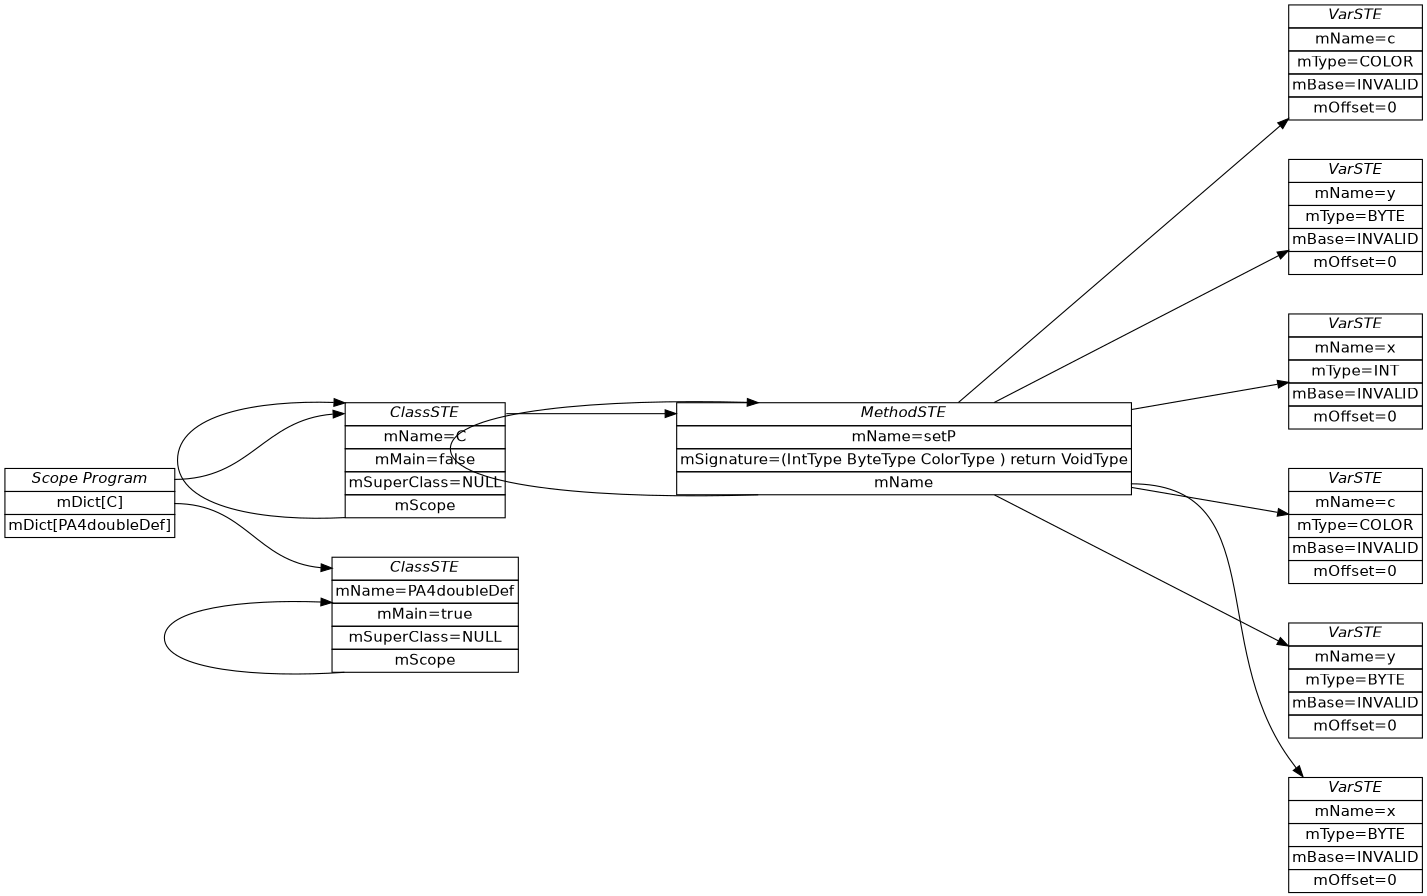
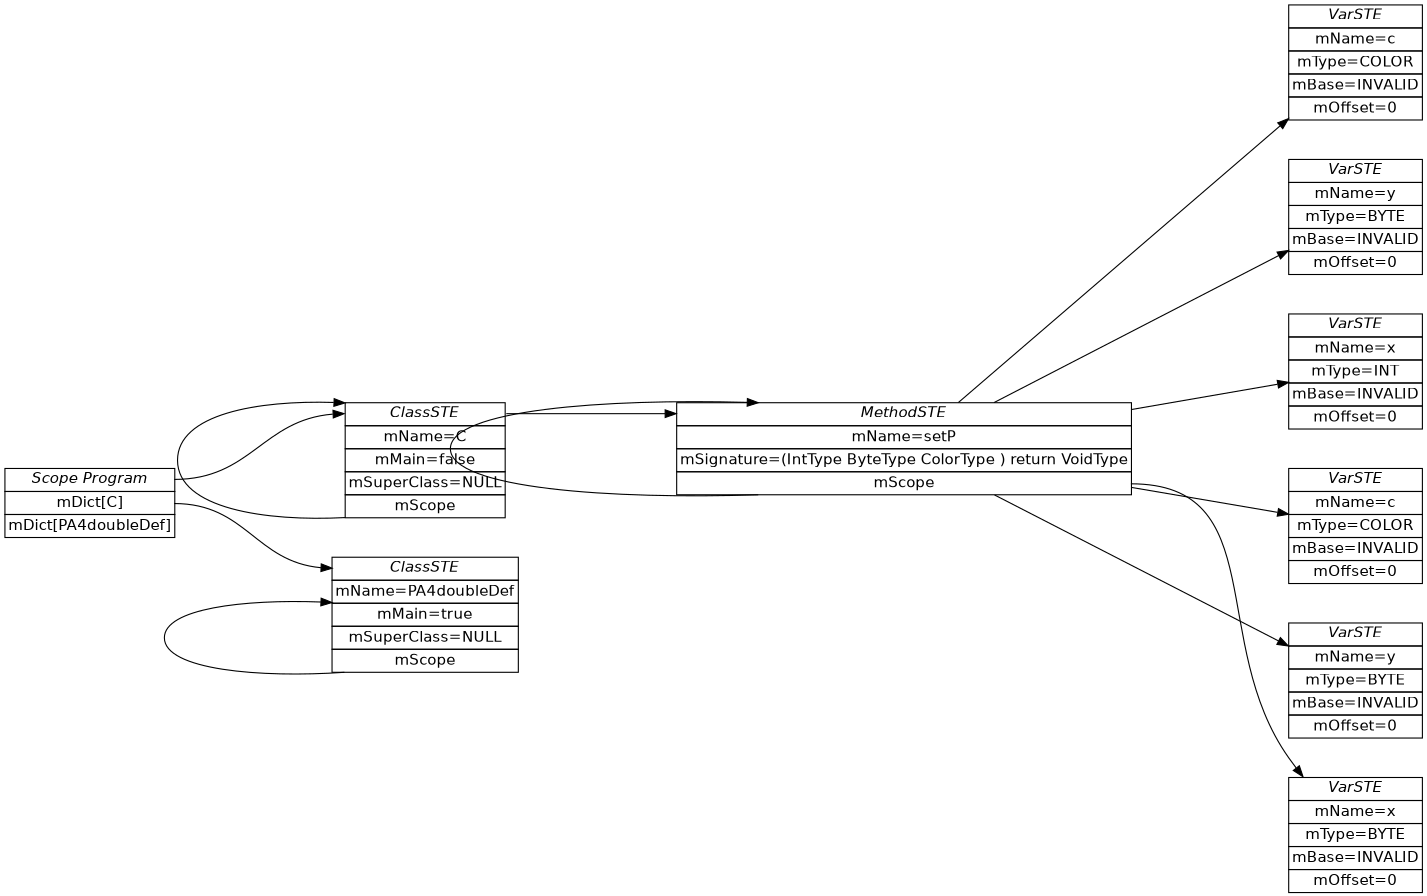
(904, 483) -> (904, 483)
